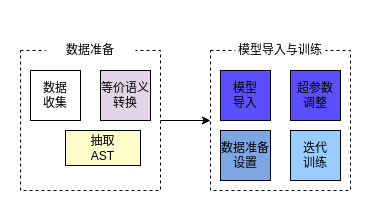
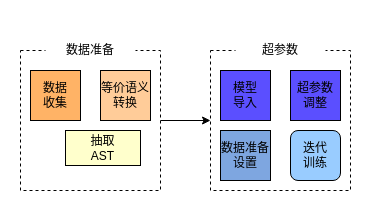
(281, 51) -> (281, 51)
(56, 96) -> (56, 96)
(126, 96) -> (126, 96)
(316, 156) -> (316, 156)
